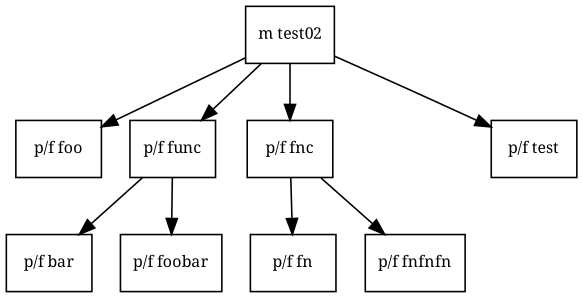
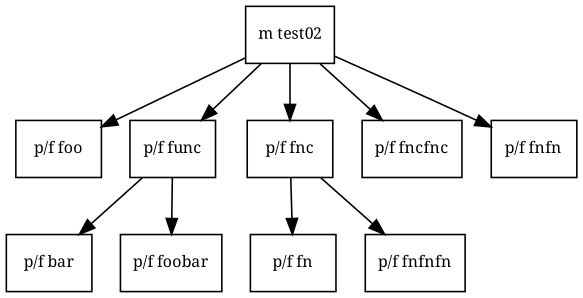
none -> (412, 149)
(534, 149) -> (534, 149)
